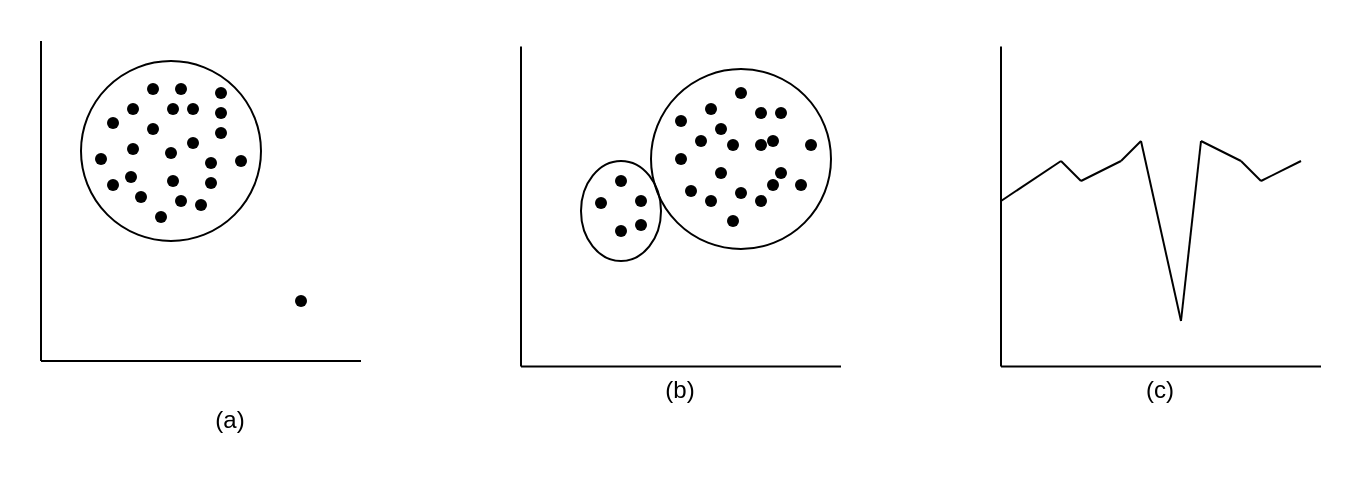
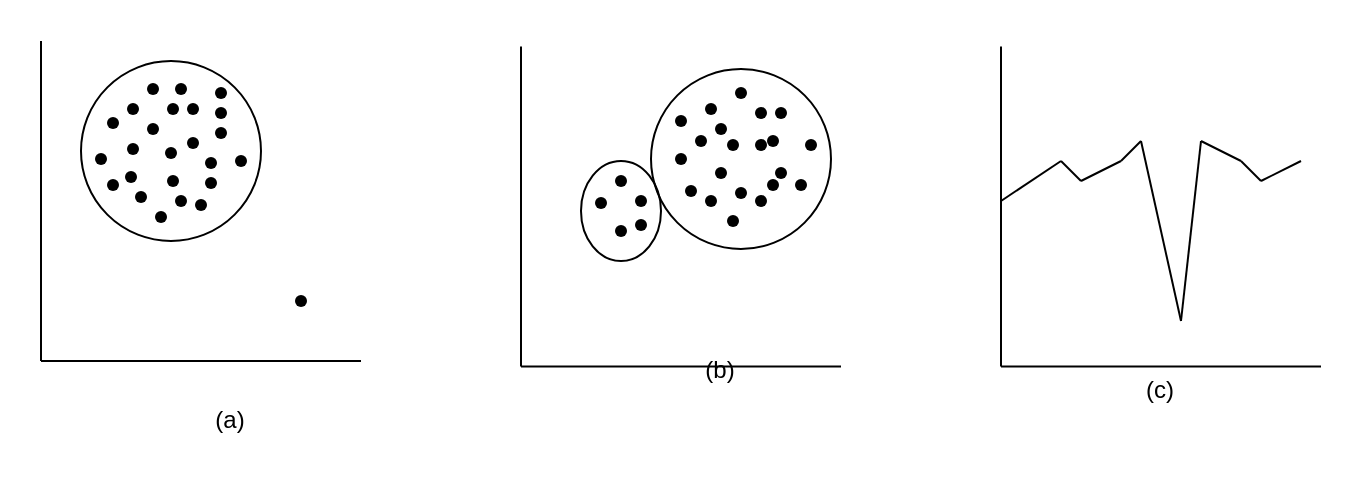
(681, 391) -> (721, 371)
